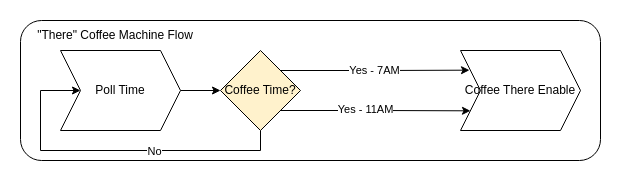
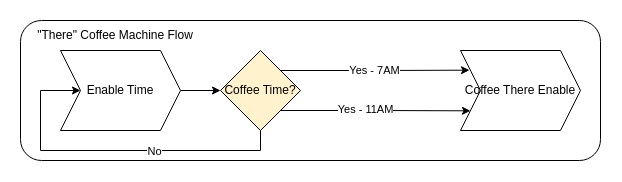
(121, 91) -> (121, 91)
